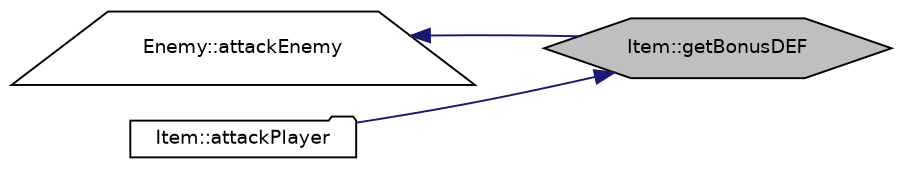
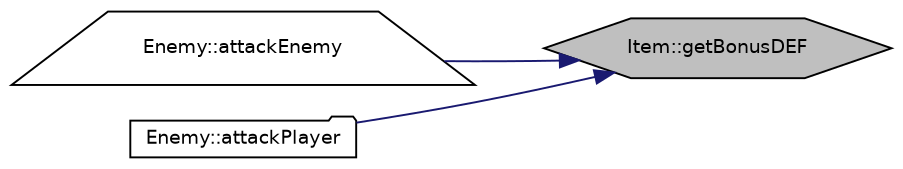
(505, 35) -> (502, 61)
(243, 139) -> (243, 139)
